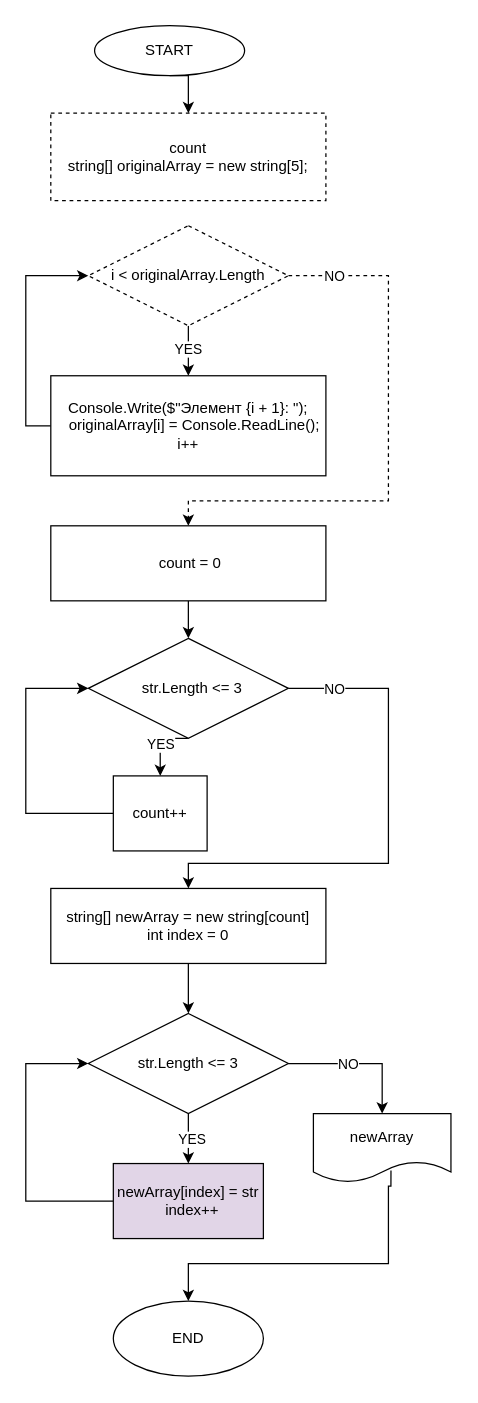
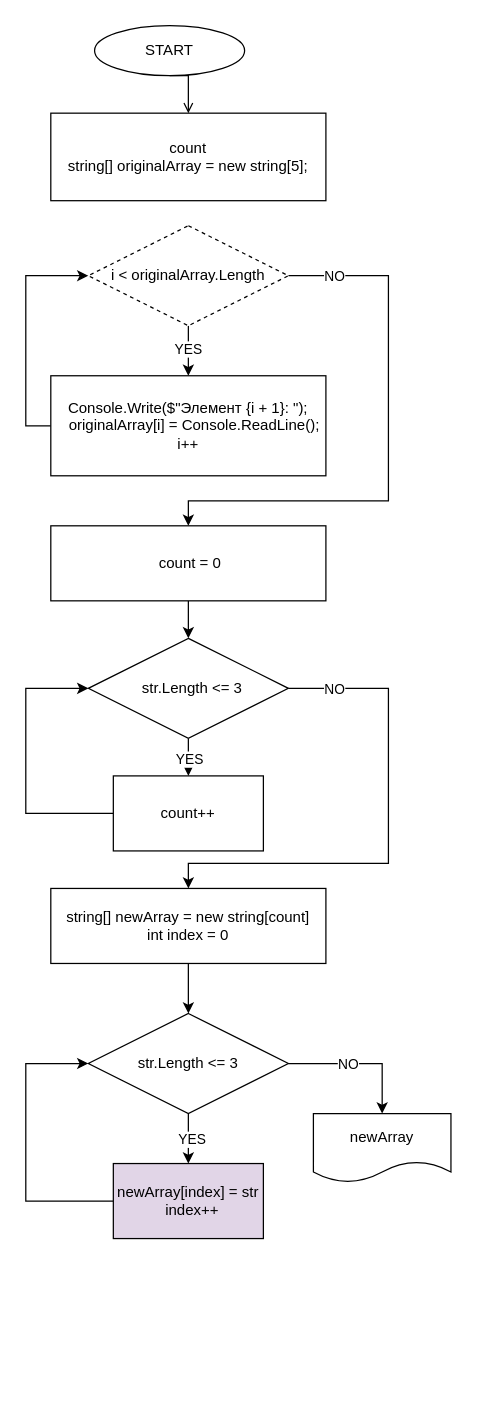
(188, 103) -> (188, 105)
(188, 157) -> (188, 157)
(388, 474) -> (388, 474)
(160, 813) -> (188, 813)
(321, 1263) -> none
(188, 1338) -> none
